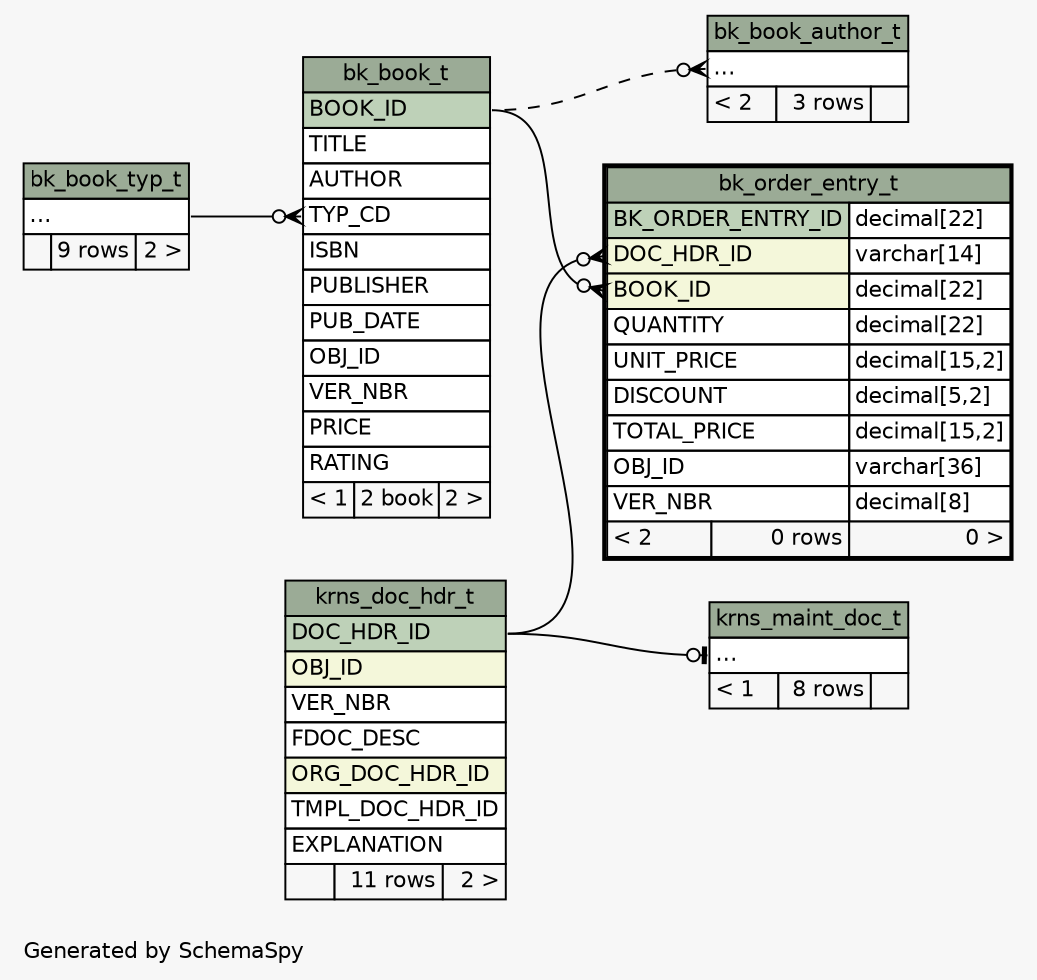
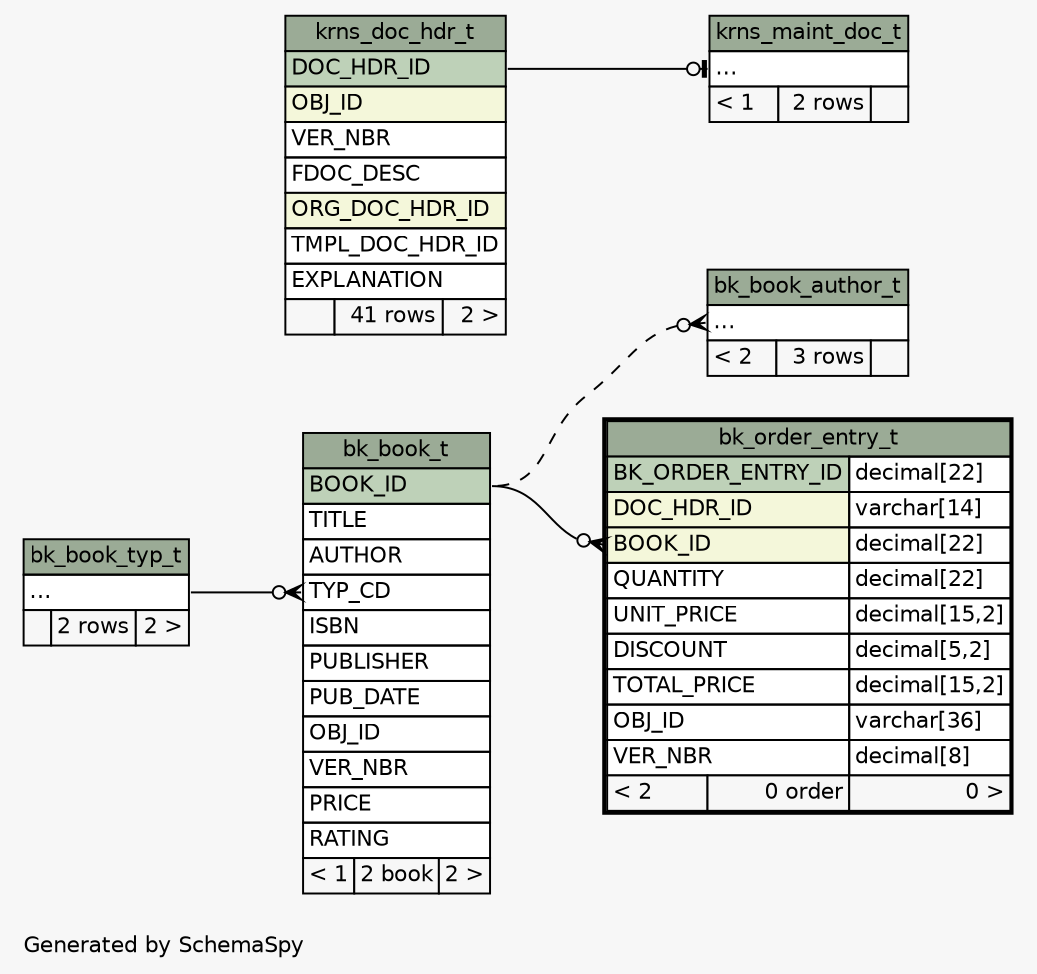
(93, 251) -> (93, 627)
(559, 459) -> none
(807, 538) -> (804, 792)
(829, 690) -> (829, 103)
(394, 881) -> (394, 316)
